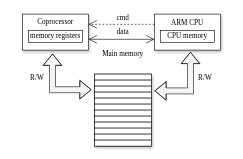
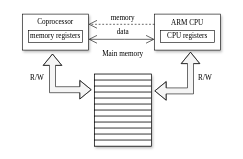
(123, 18) -> (123, 18)
(188, 36) -> (188, 36)
